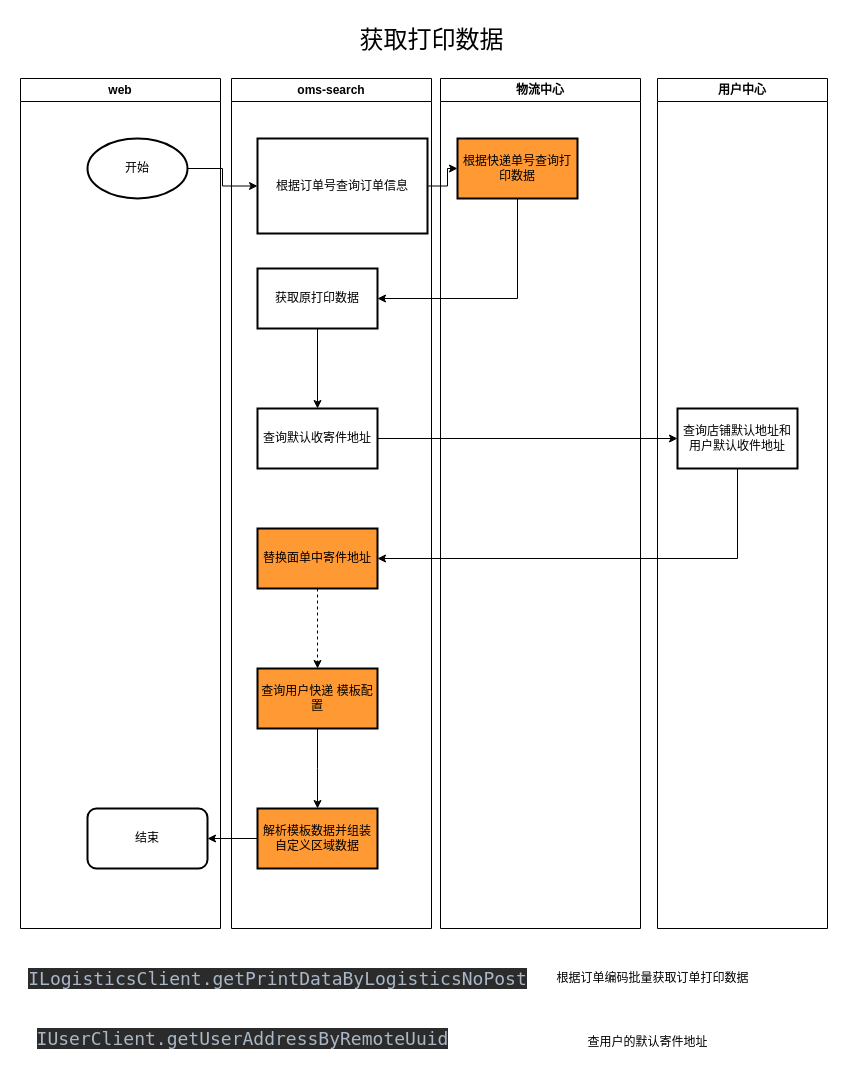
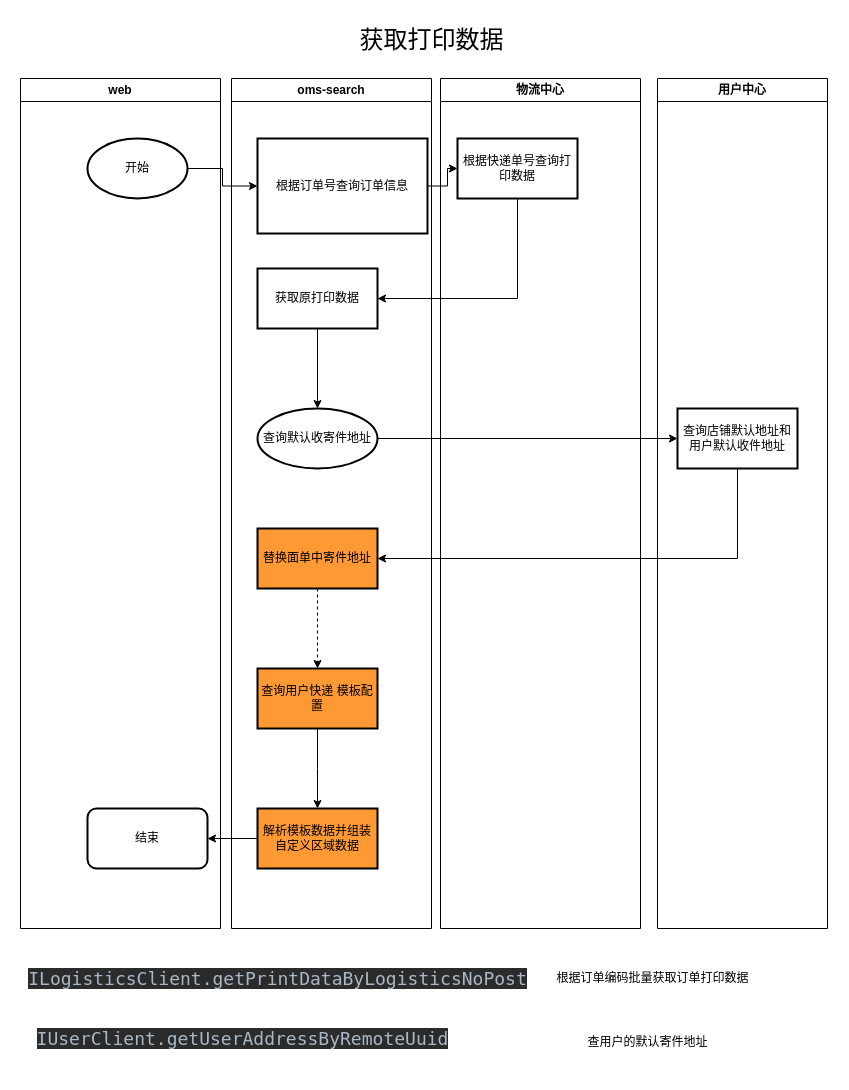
(518, 169) -> (518, 169)
(318, 439) -> (318, 439)
